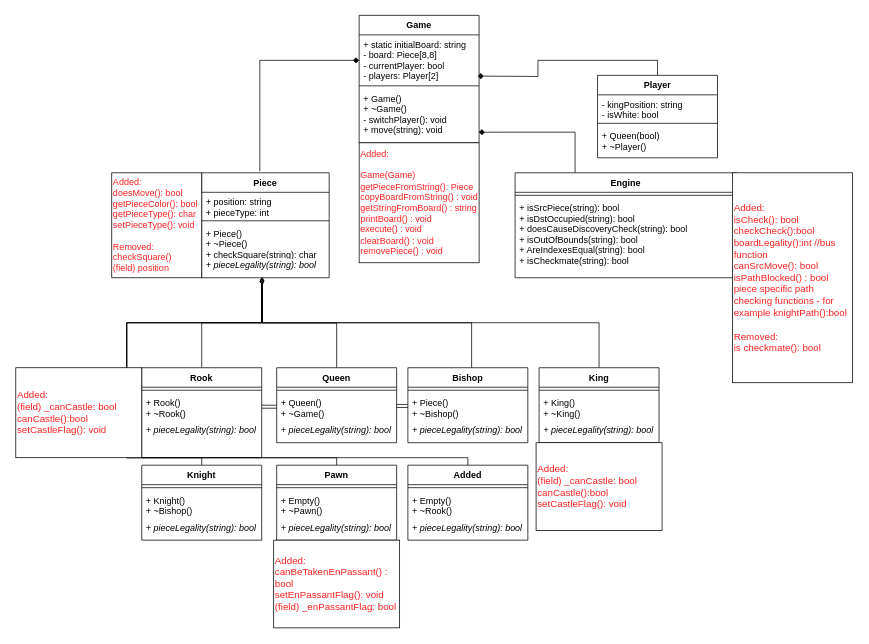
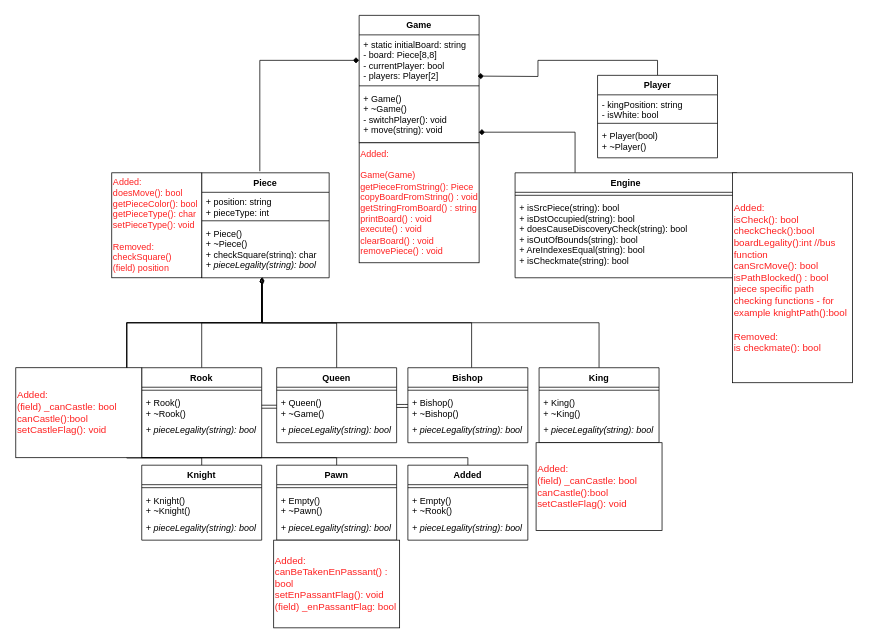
(632, 137) -> (633, 137)
(432, 404) -> (435, 404)
(168, 501) -> (168, 501)
